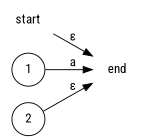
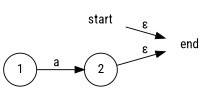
(64, 70) -> (56, 70)
